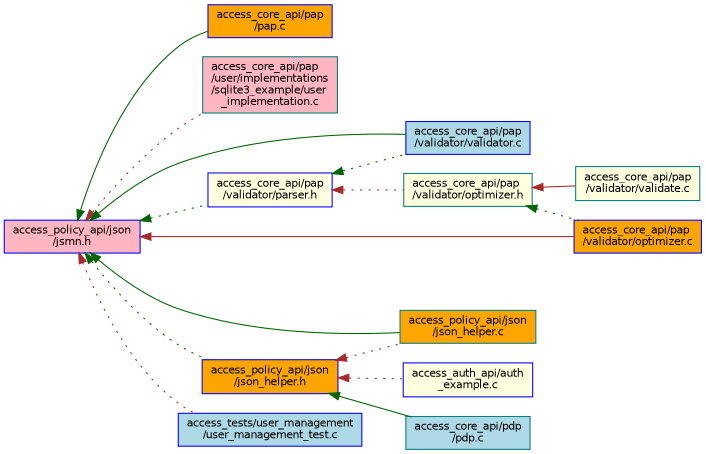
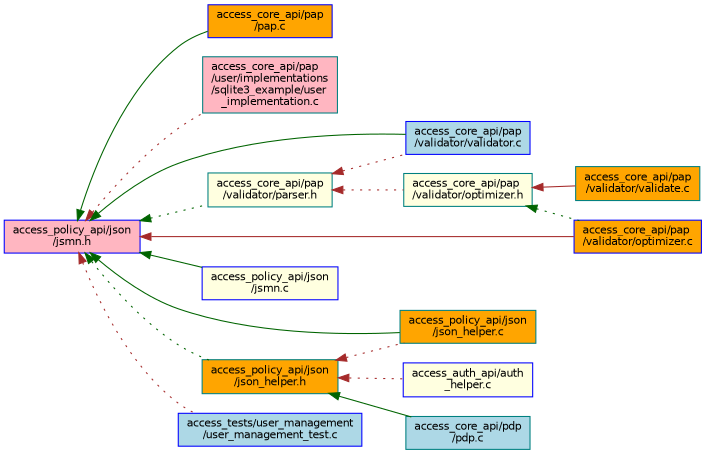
(375, 162) -> (375, 162)
(638, 184) -> (638, 184)
(270, 190) -> (270, 190)
none -> (270, 283)
(270, 377) -> (270, 377)
(468, 380) -> (468, 380)
